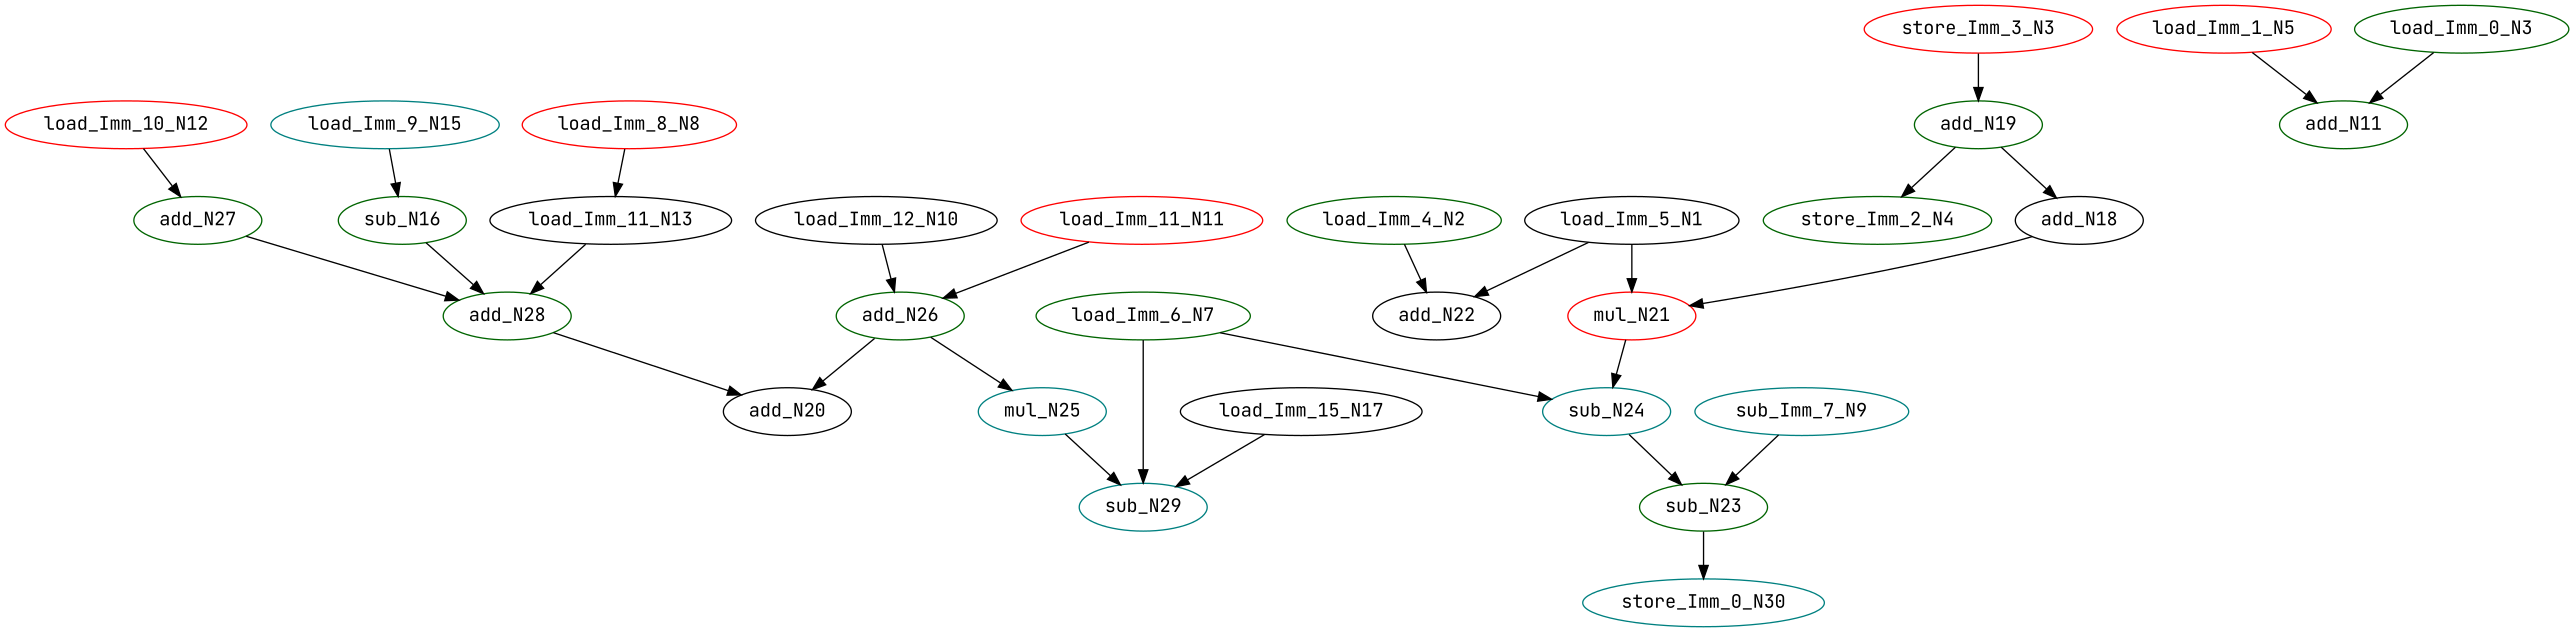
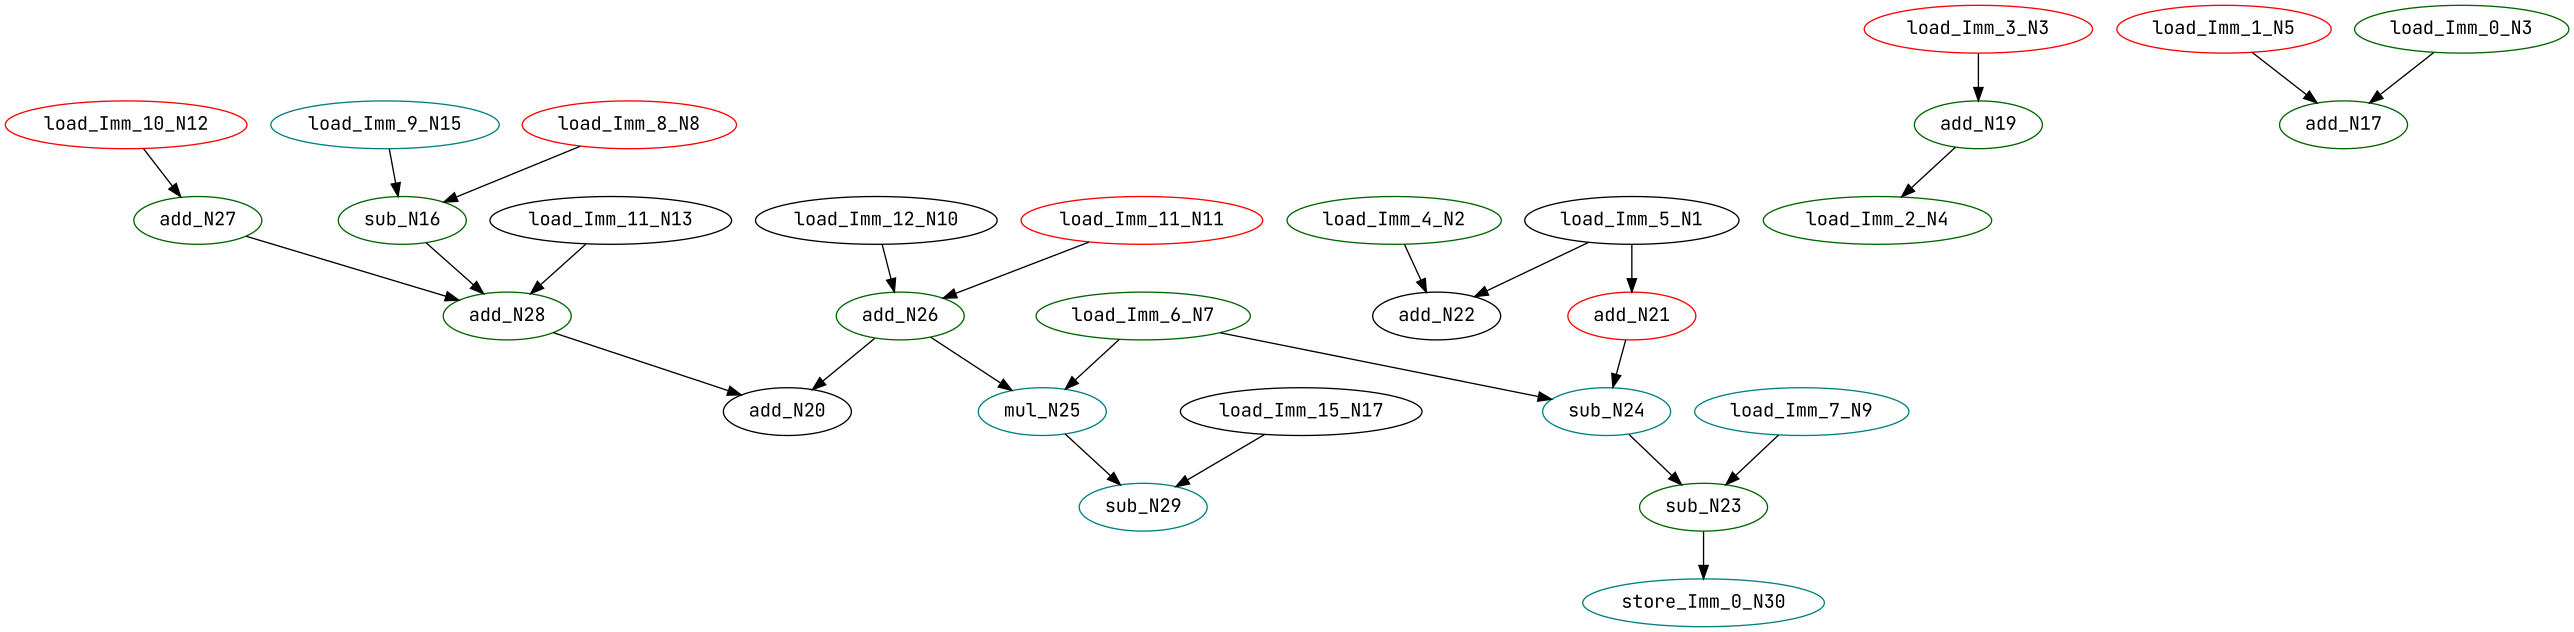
(1978, 29) -> (1978, 29)
(2344, 125) -> (2344, 125)
(621, 166) -> (518, 172)
(1877, 220) -> (1877, 220)
(2079, 220) -> none
(1632, 316) -> (1632, 316)
(1143, 405) -> (1097, 360)
(1802, 412) -> (1802, 412)
